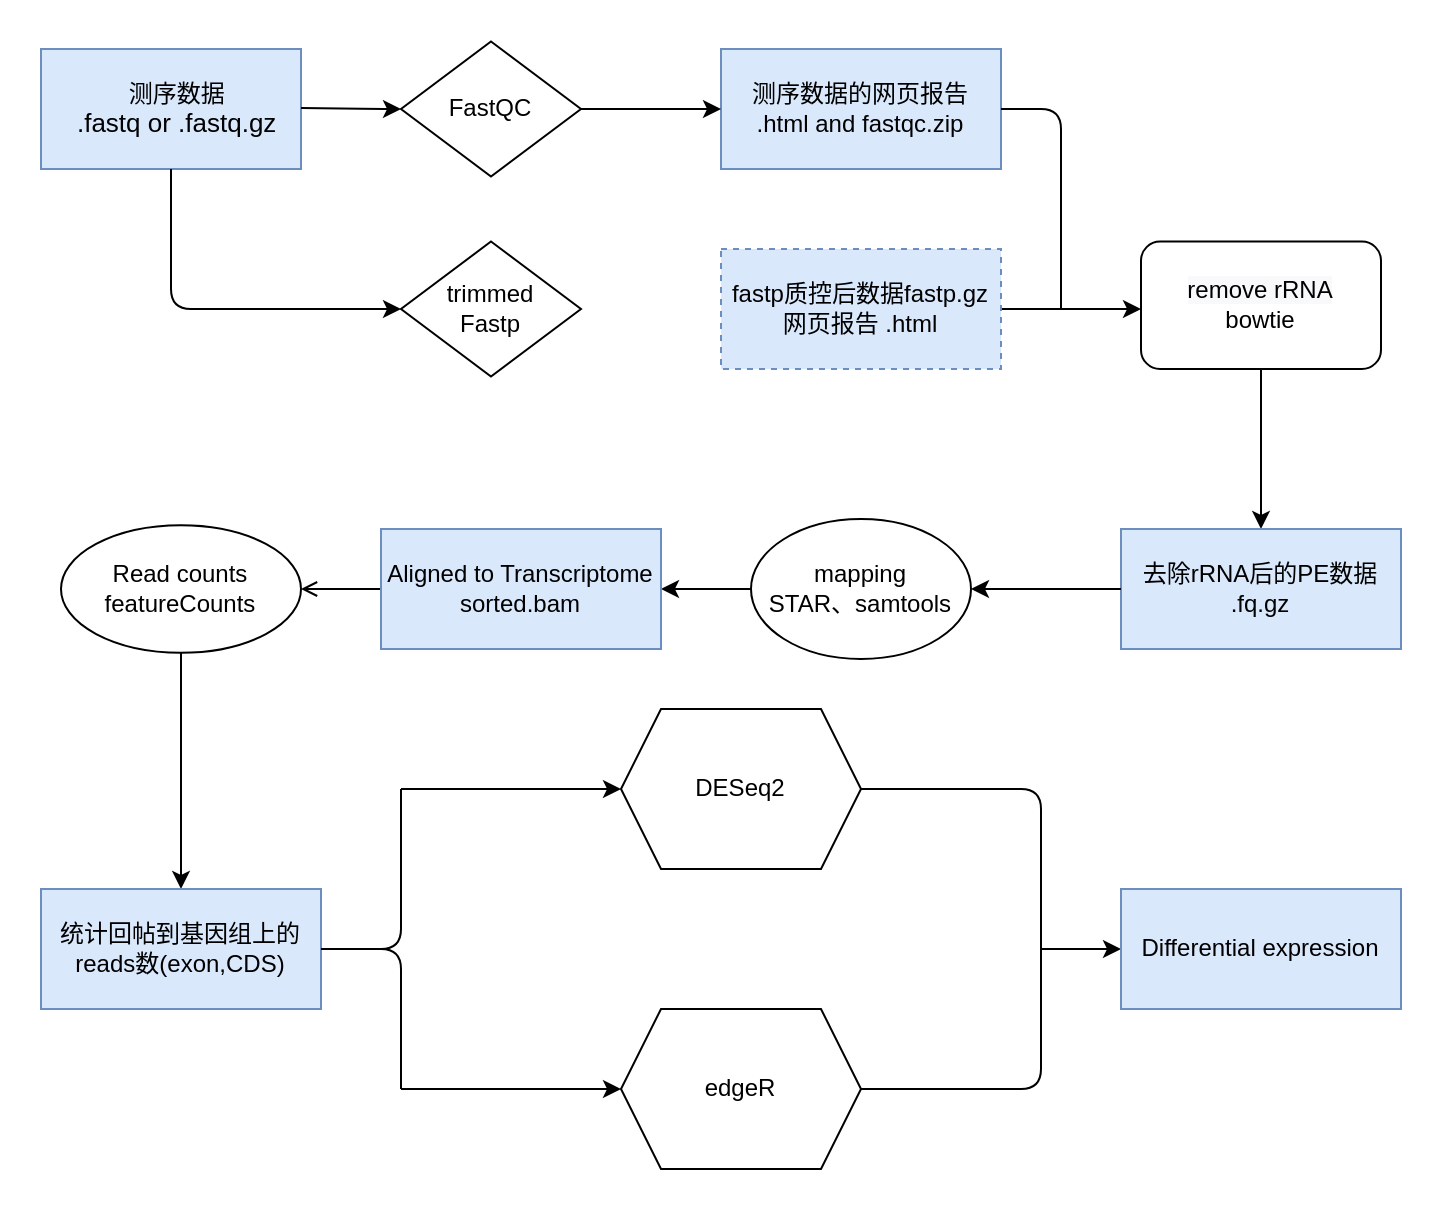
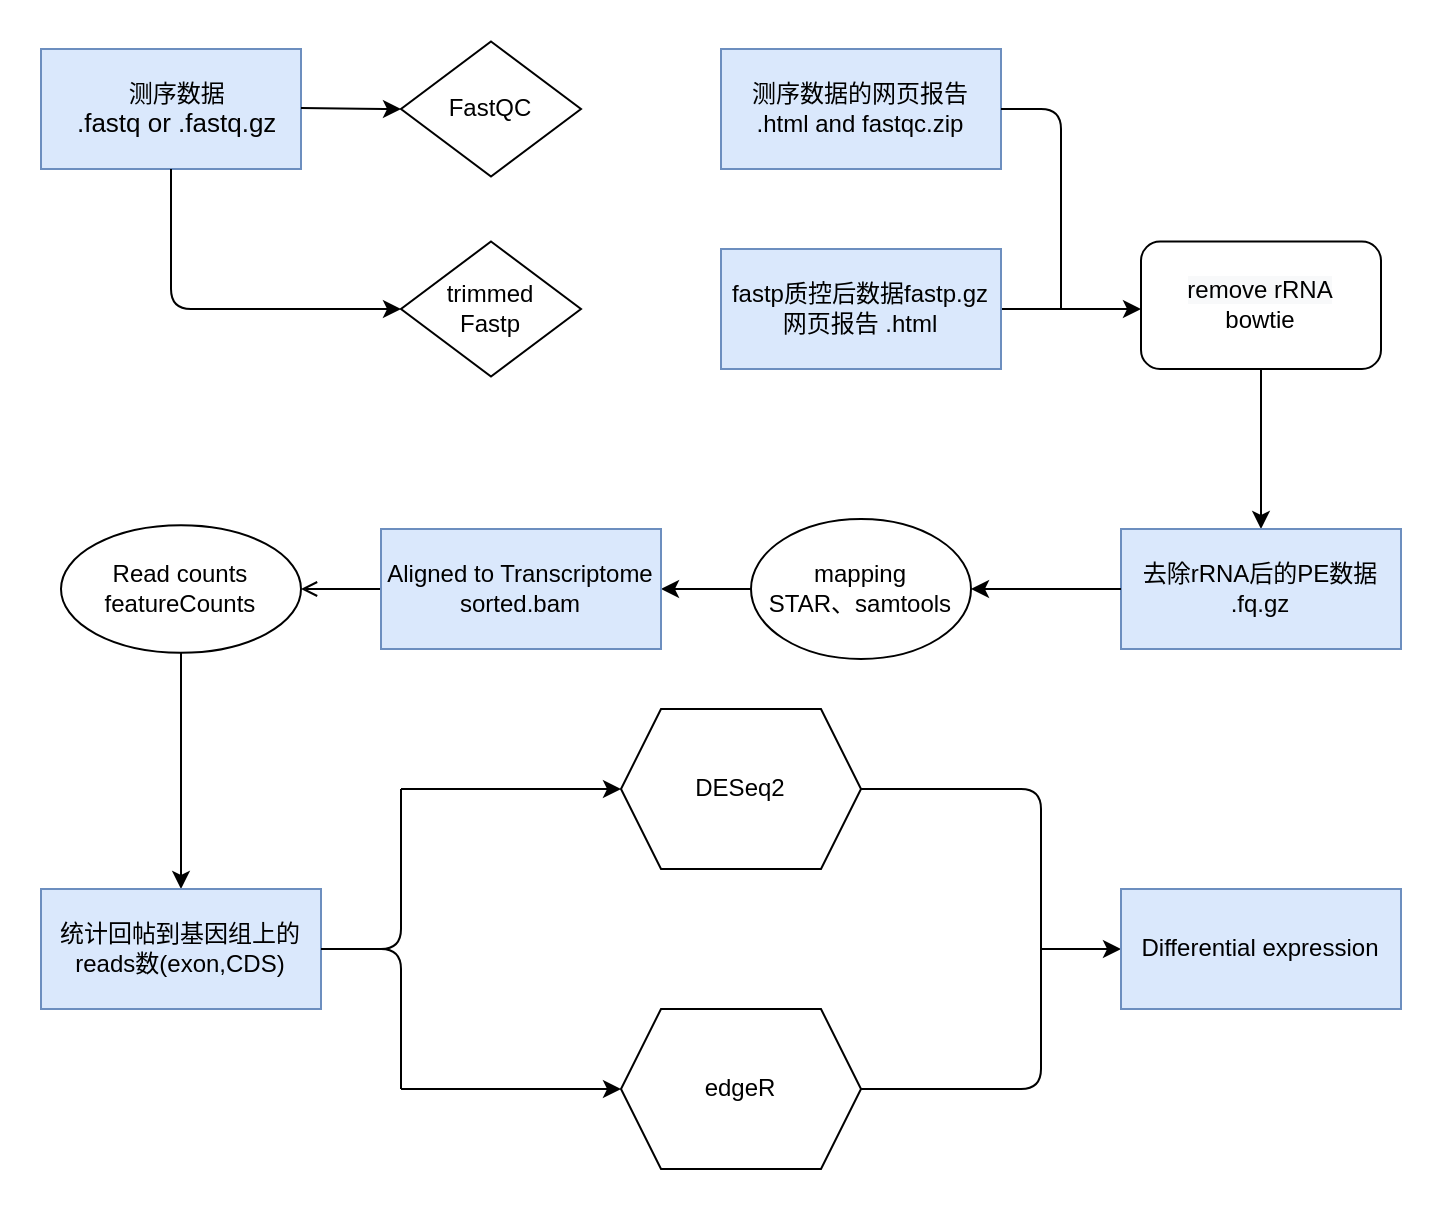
(644, 109) -> none
(861, 309) -> (861, 309)
